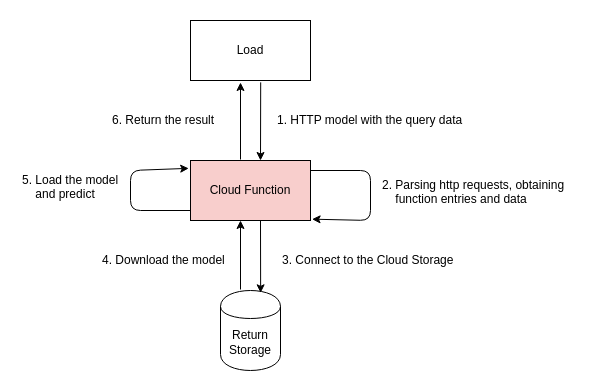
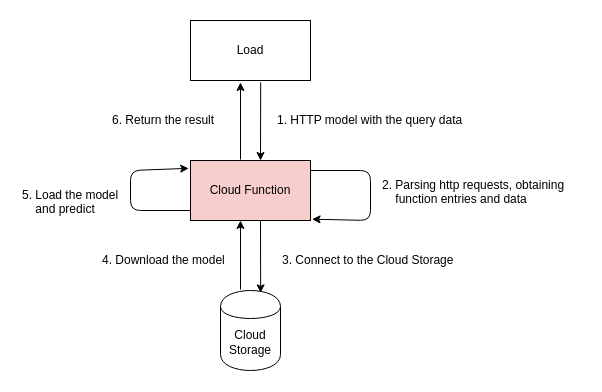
(76, 186) -> (76, 201)
(251, 343) -> (251, 343)
